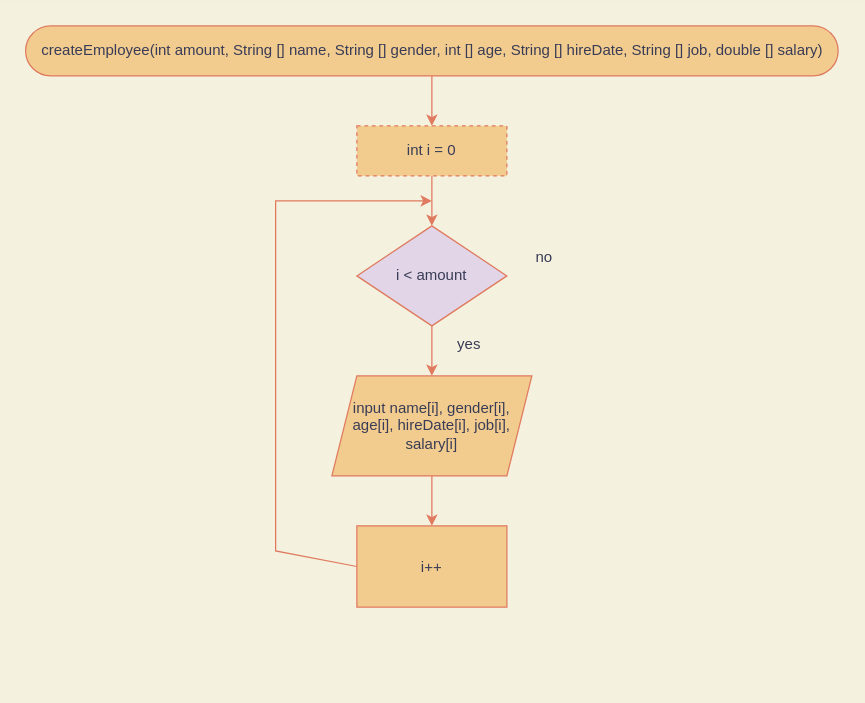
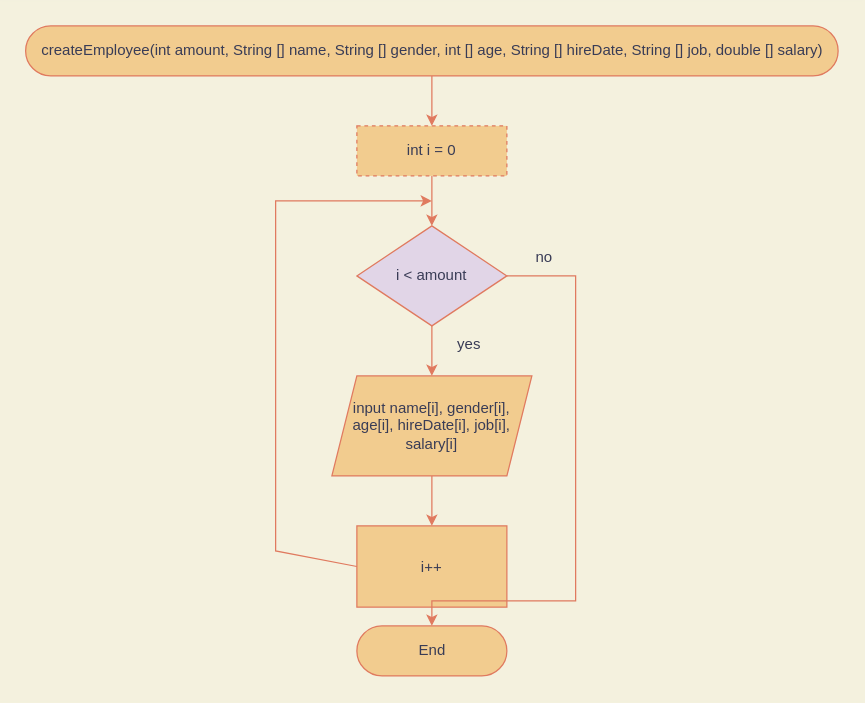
none -> (576, 439)
none -> (432, 651)
